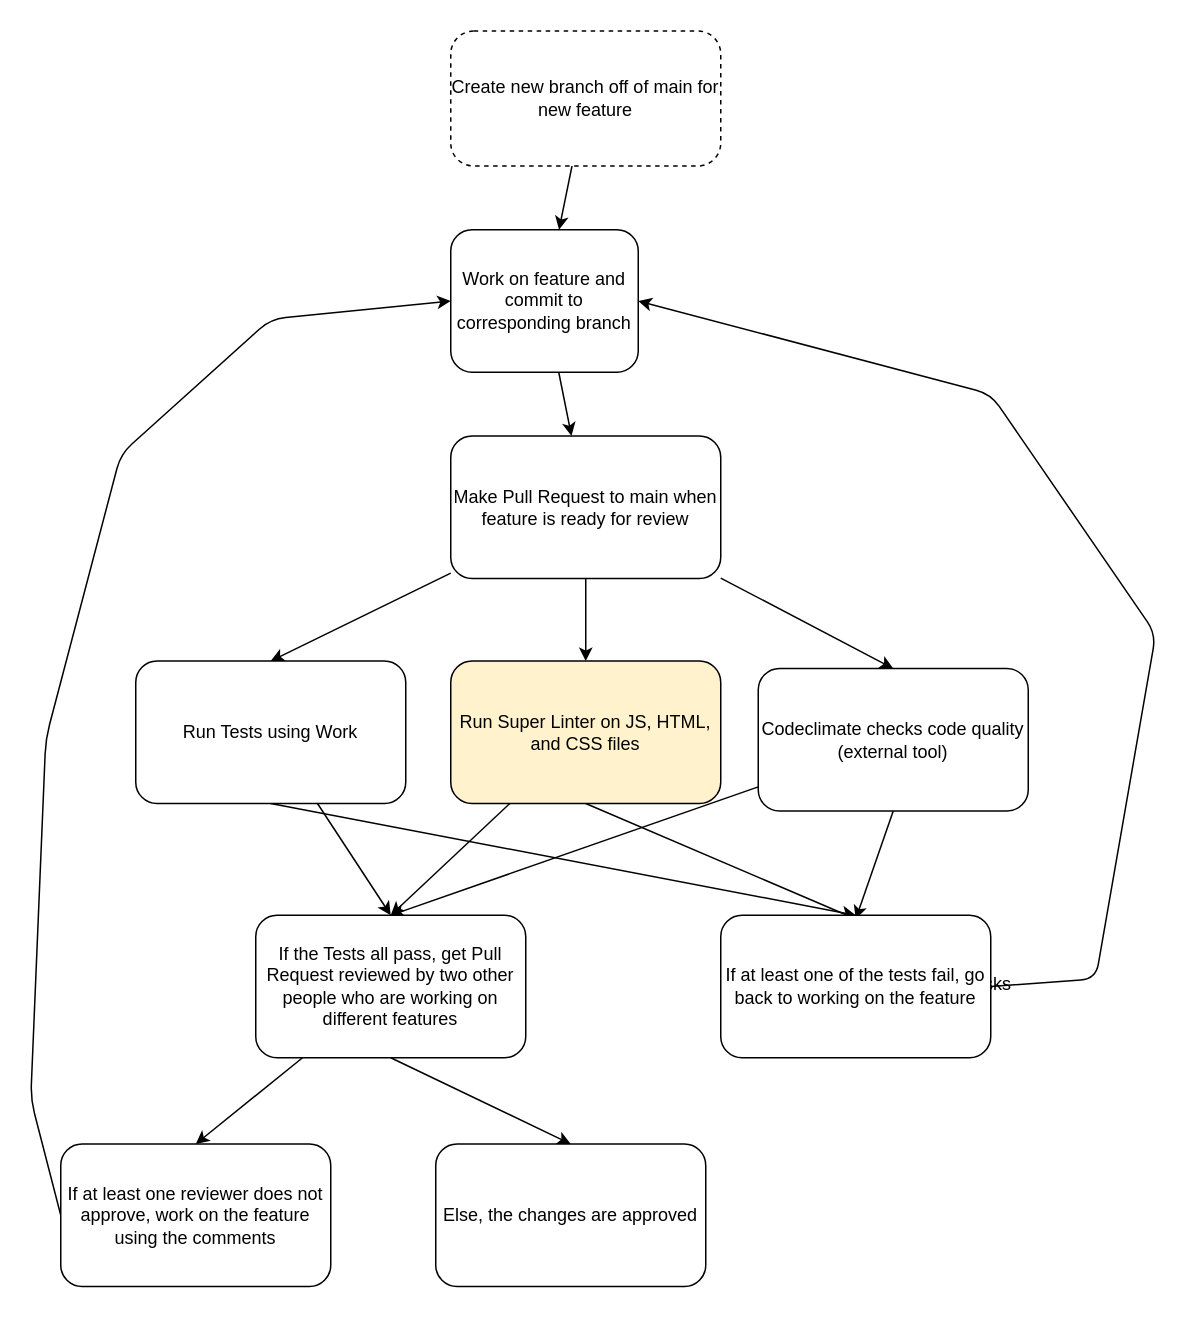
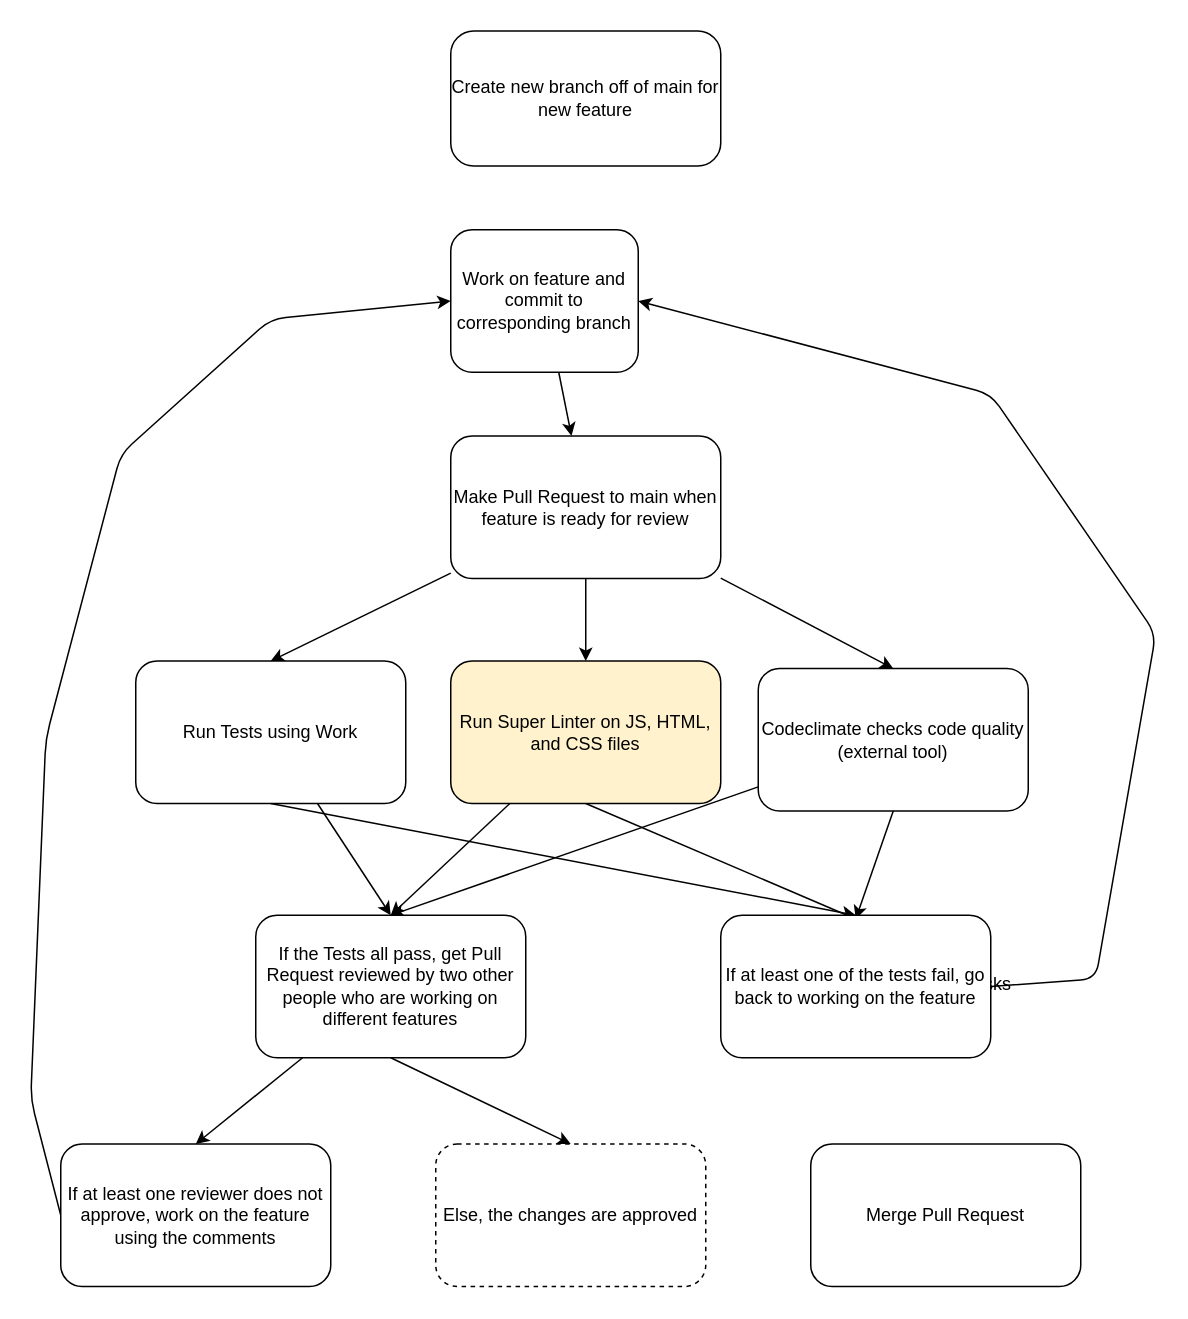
(586, 98) -> (586, 98)
(567, 192) -> none
(571, 1215) -> (571, 1215)
none -> (946, 1215)
